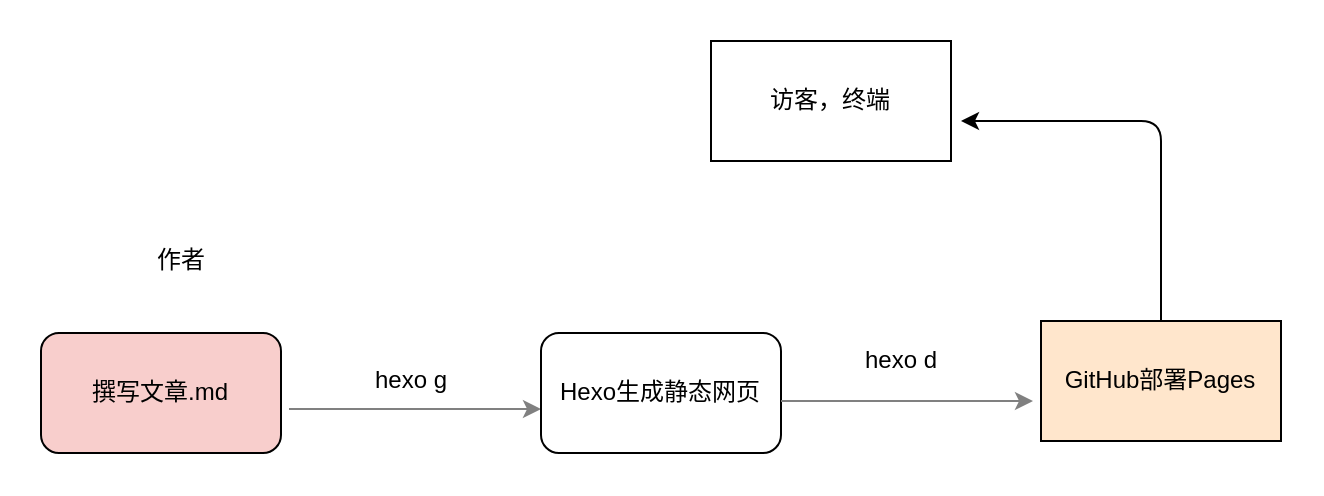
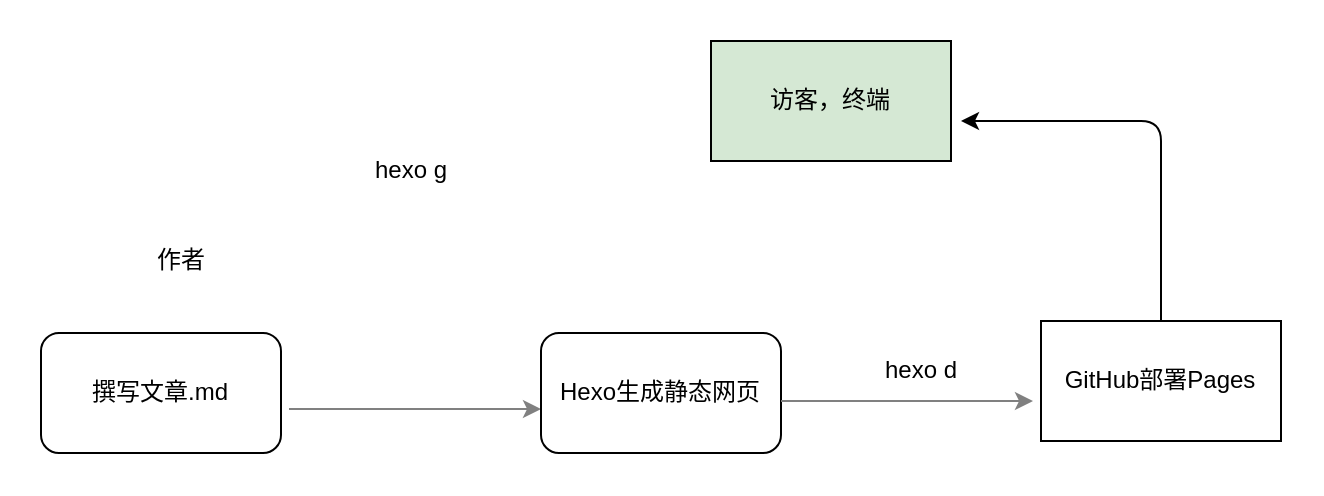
(831, 101) -> (831, 101)
(901, 361) -> (921, 371)
(411, 381) -> (411, 171)
(1161, 381) -> (1161, 381)
(161, 393) -> (161, 393)
